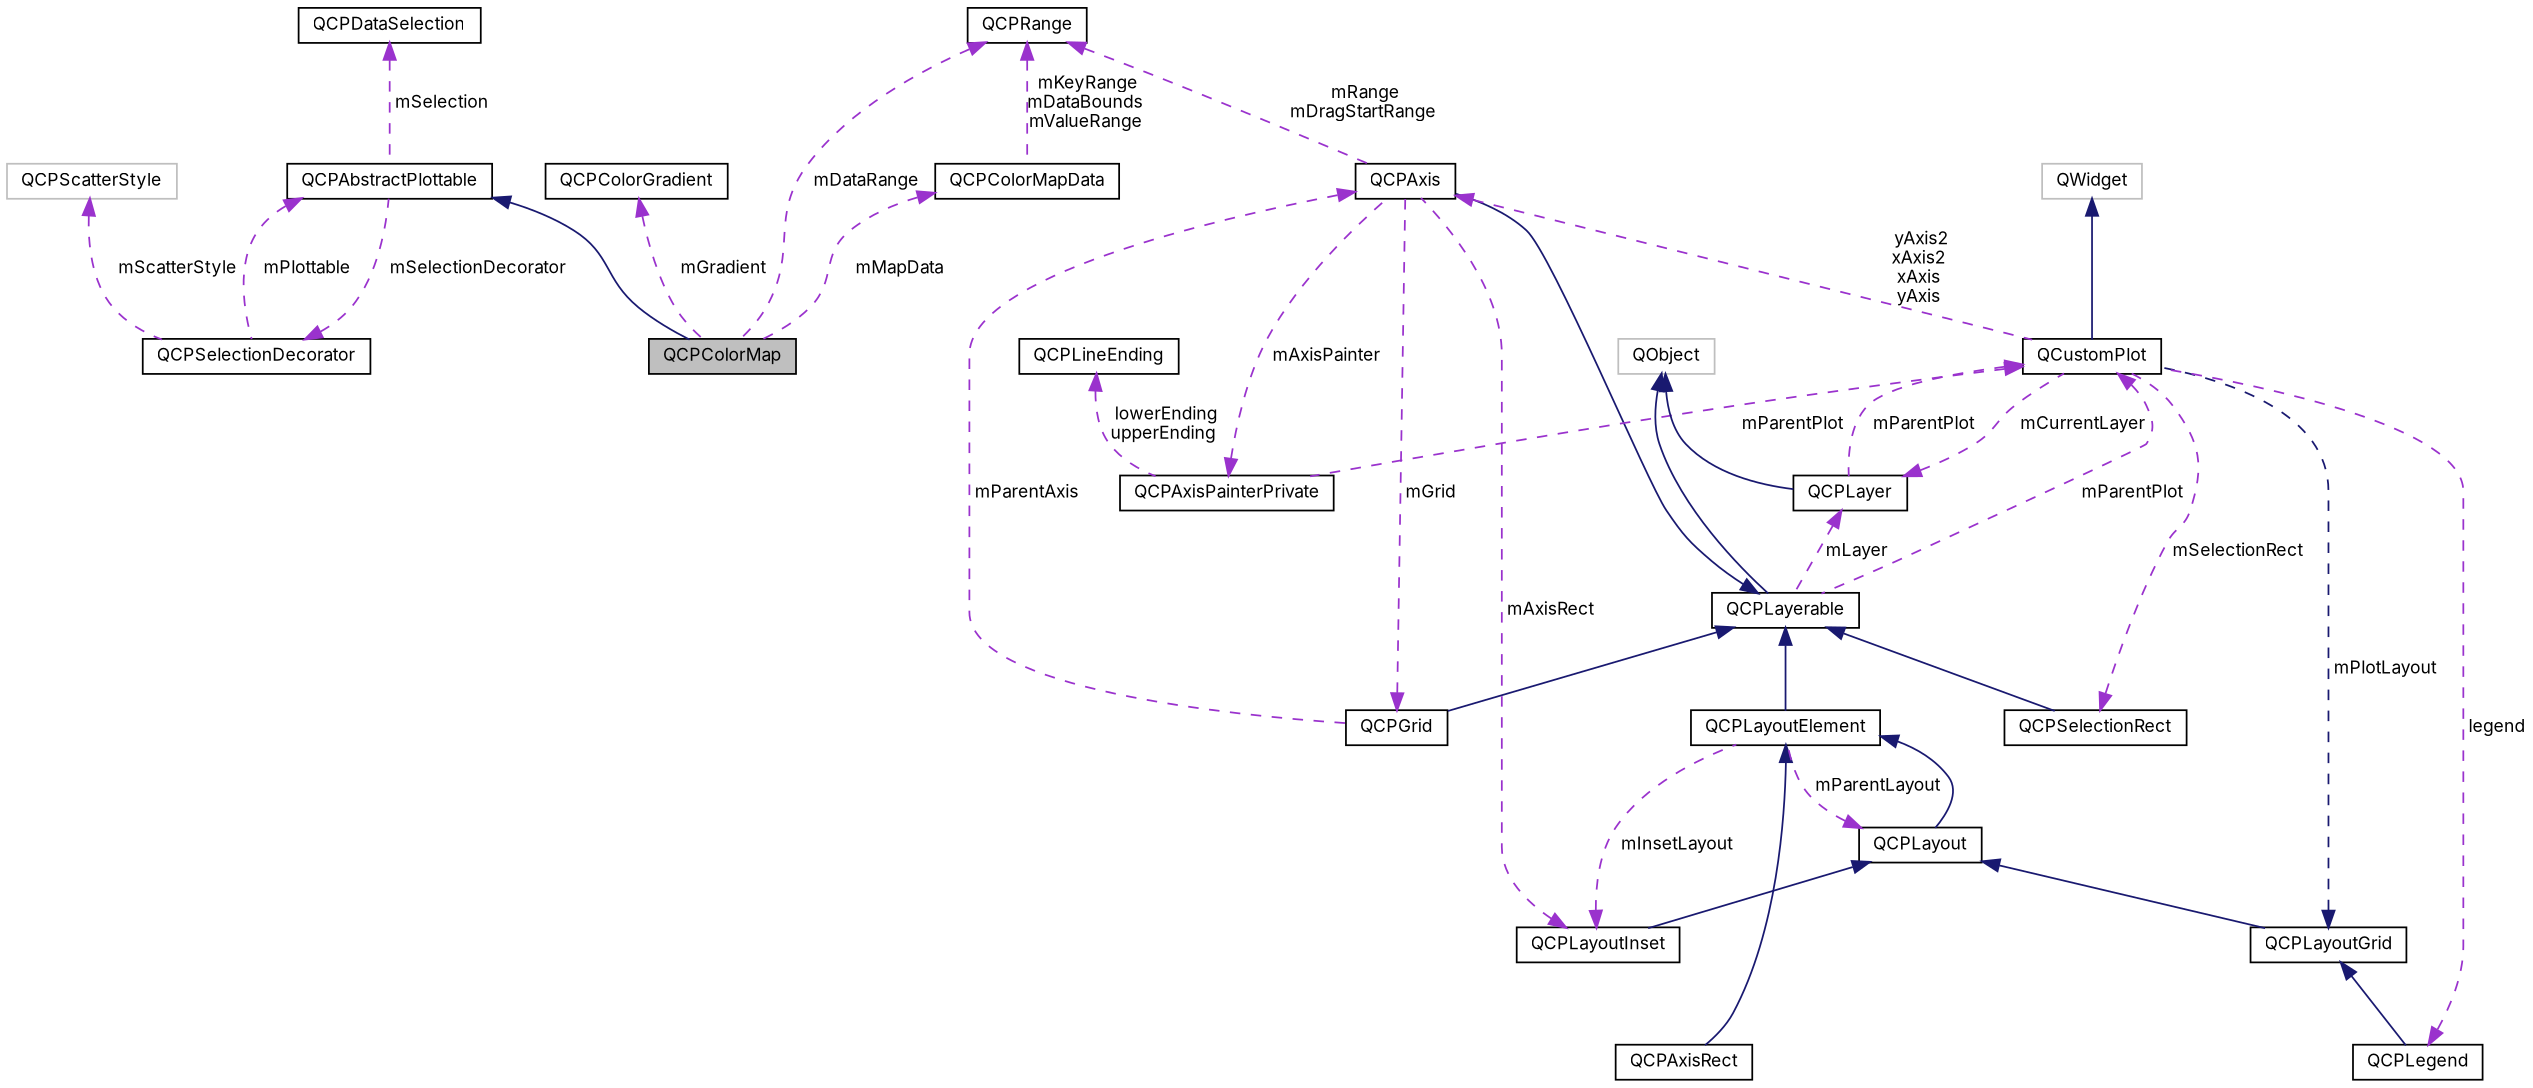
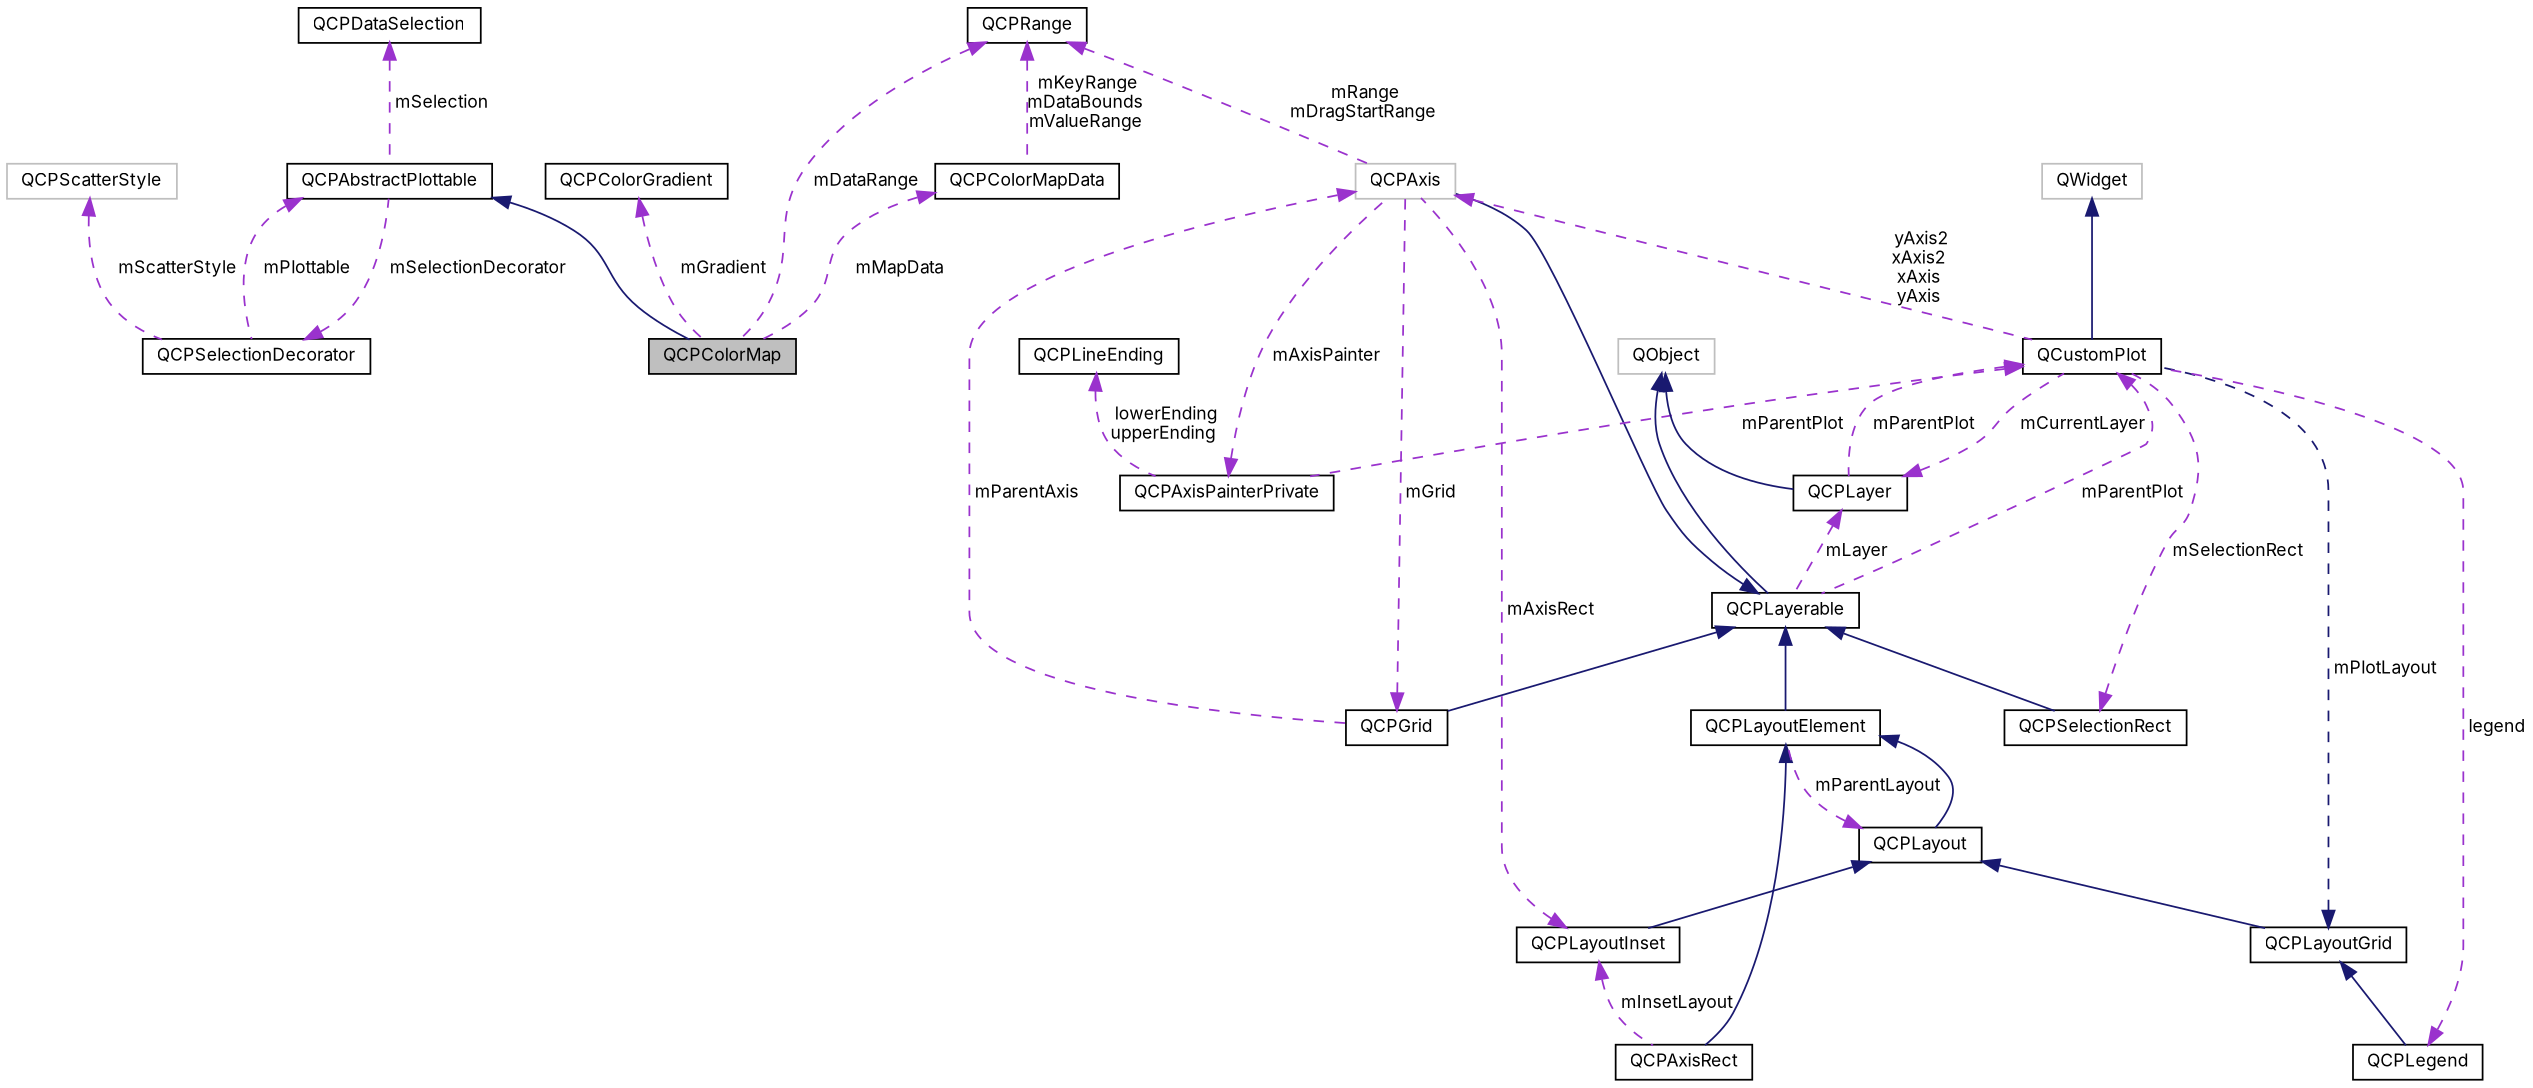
(1405, 181) -> (1405, 181)
(1636, 804) -> (1620, 1018)
